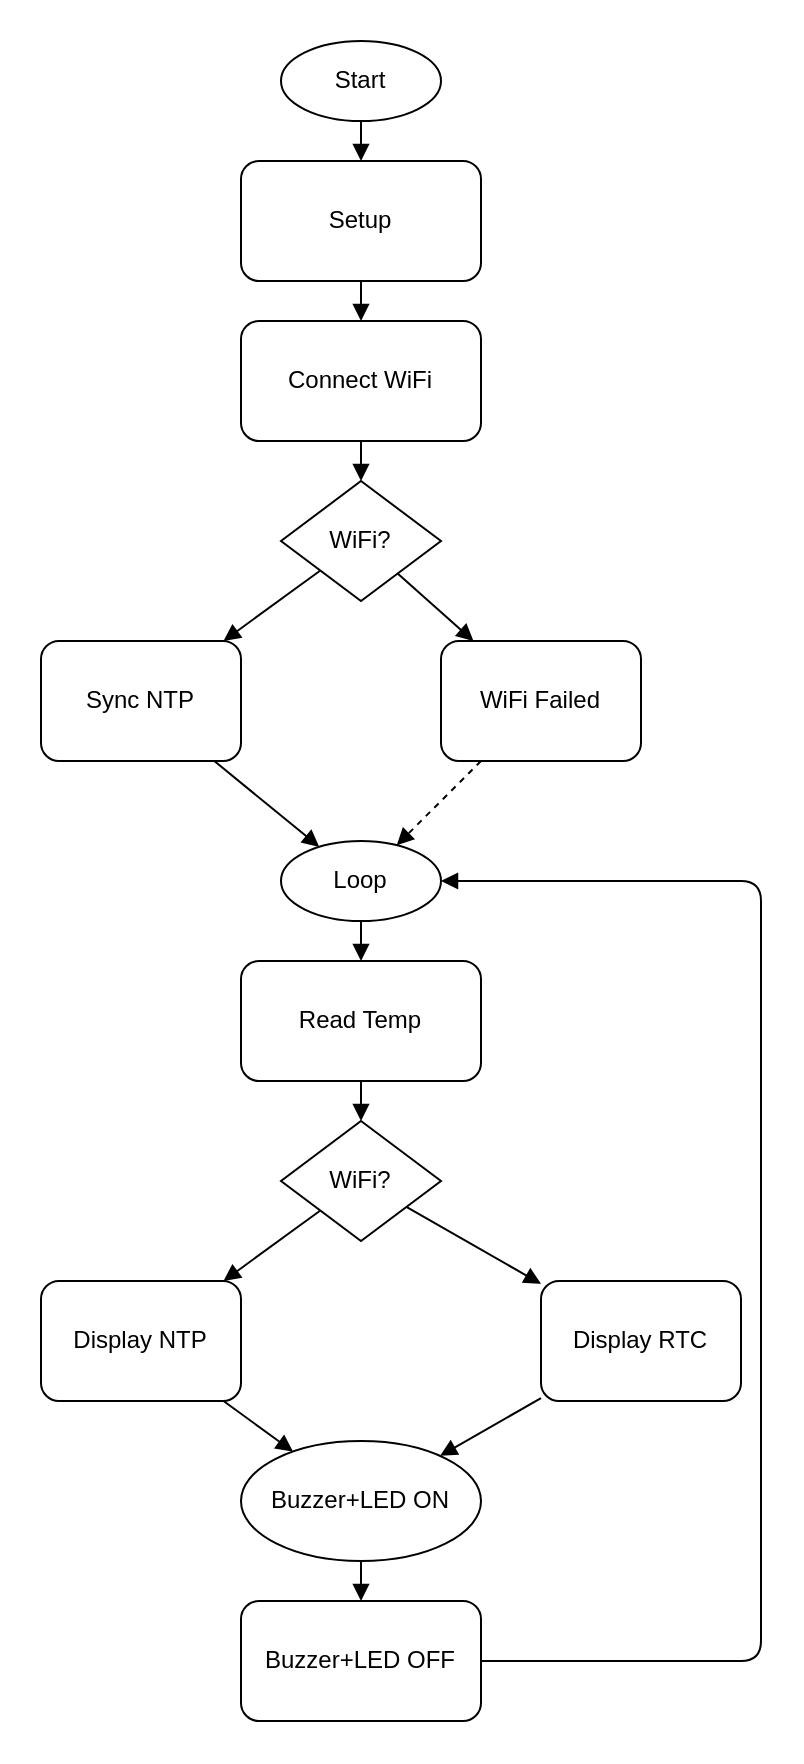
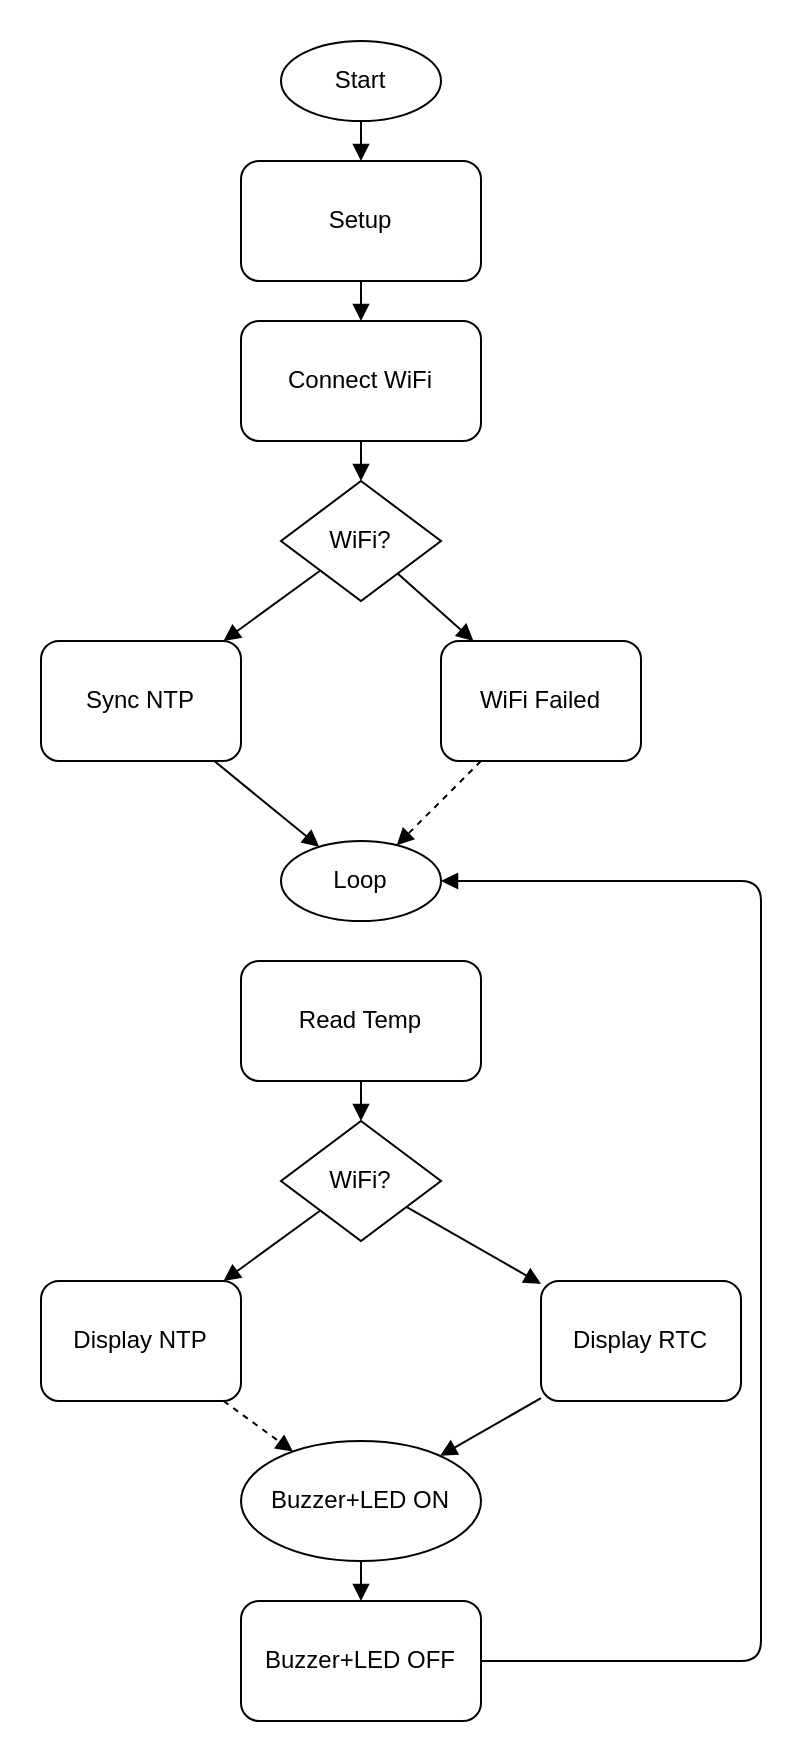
(361, 932) -> none
(253, 1422) -> (253, 1422)
